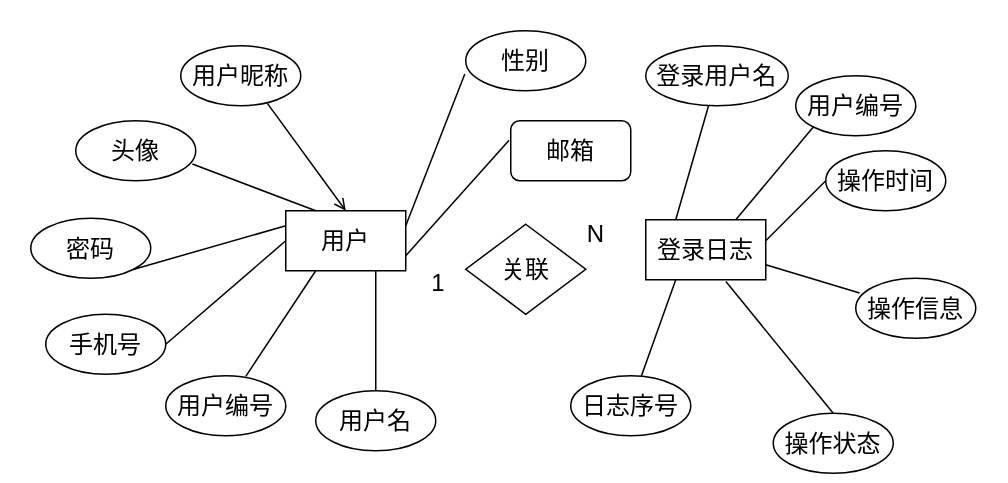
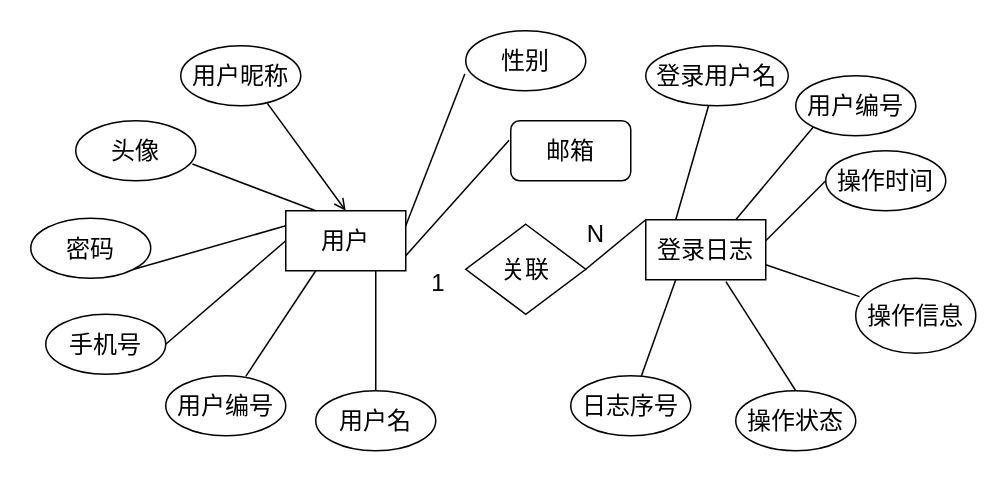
none -> (616, 244)
(916, 308) -> (916, 316)
(833, 443) -> (796, 421)
